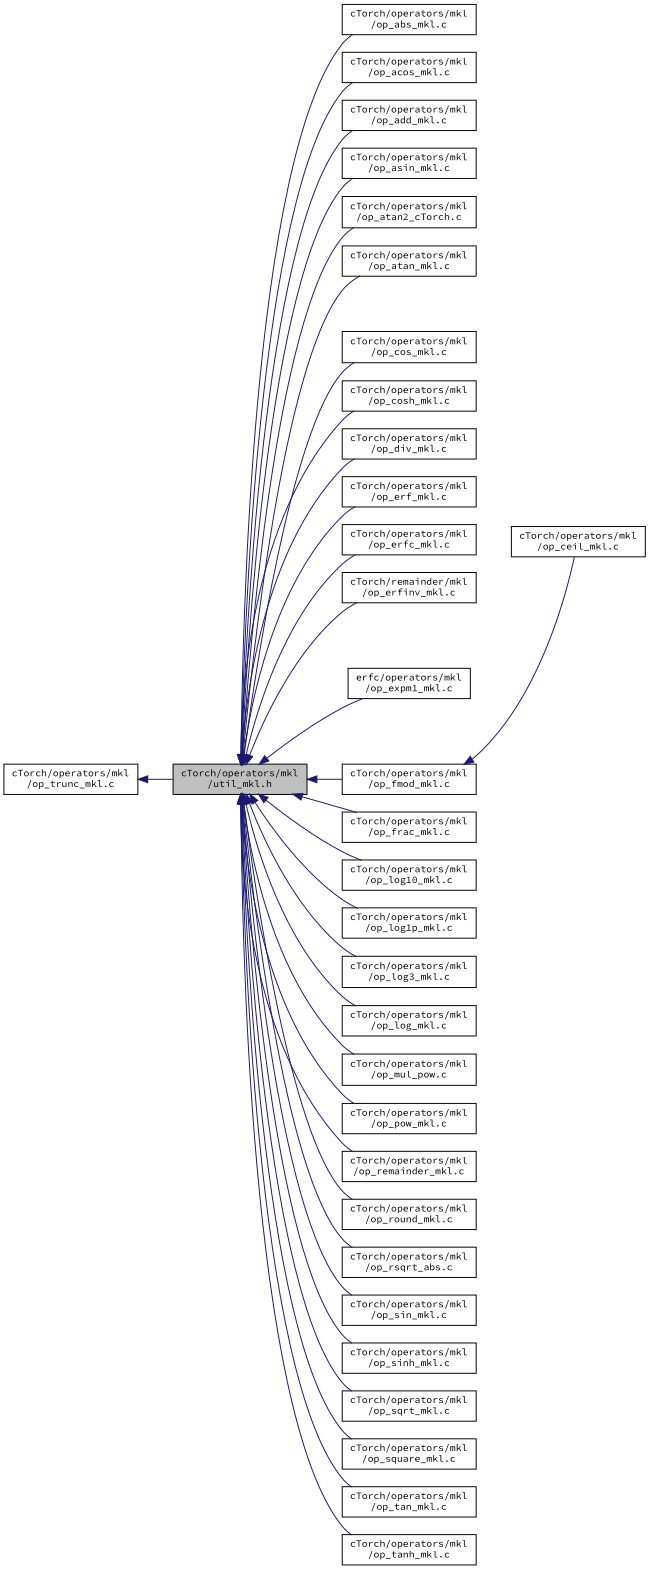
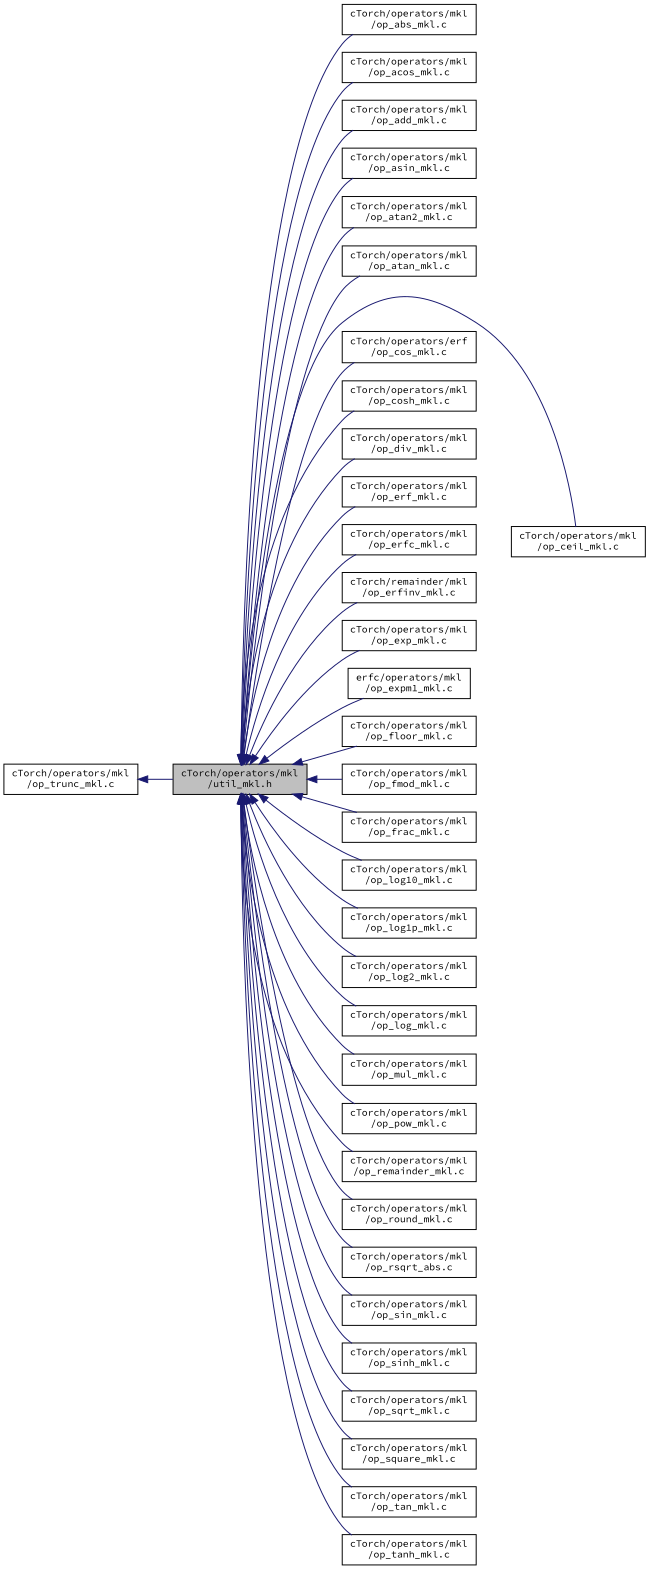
(409, 212) -> (409, 212)
(409, 347) -> (409, 347)
none -> (409, 636)
(538, 666) -> (321, 350)
none -> (409, 731)
(409, 972) -> (409, 972)
(409, 1070) -> (409, 1070)
